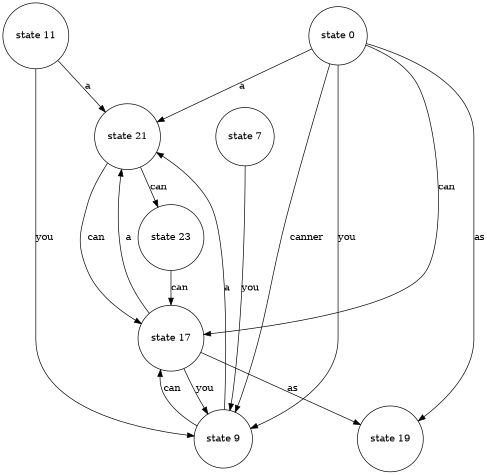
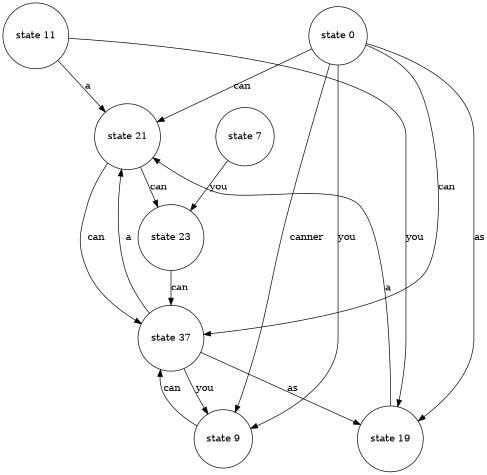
(242, 86) -> (242, 86)
(223, 272) -> (357, 204)
(242, 285) -> (211, 183)
(36, 301) -> (375, 99)
(171, 338) -> (171, 338)
